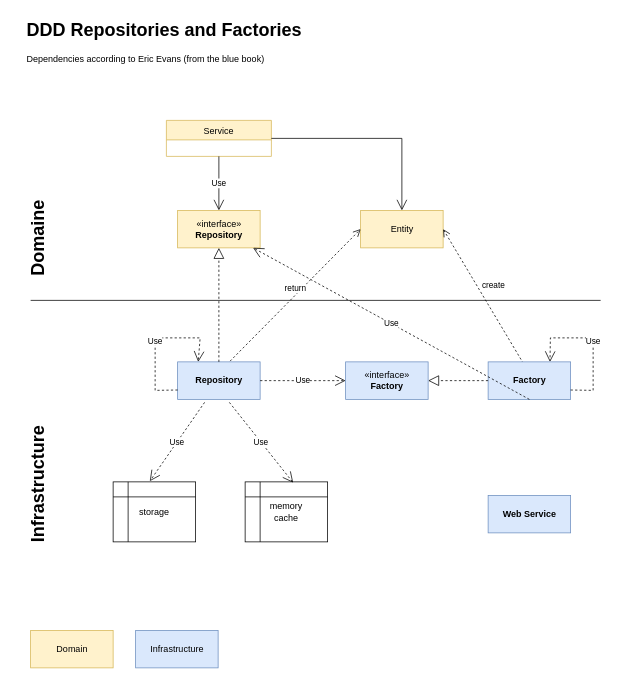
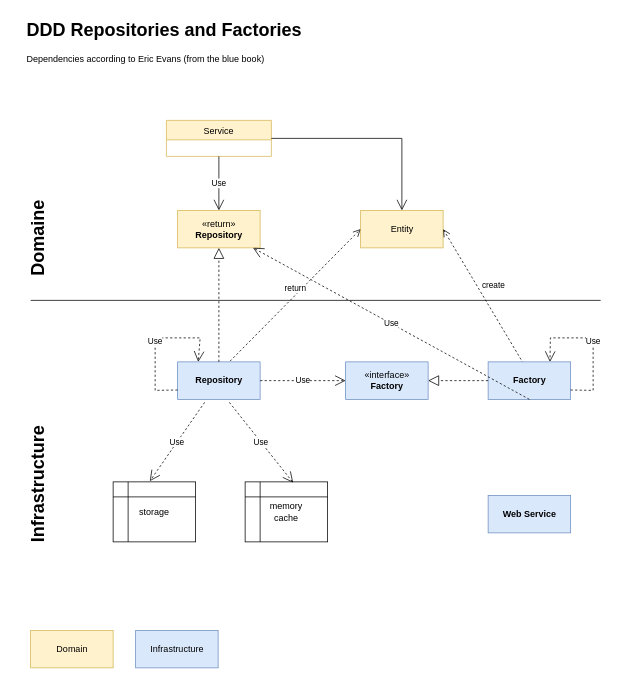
(219, 229) -> (219, 229)
